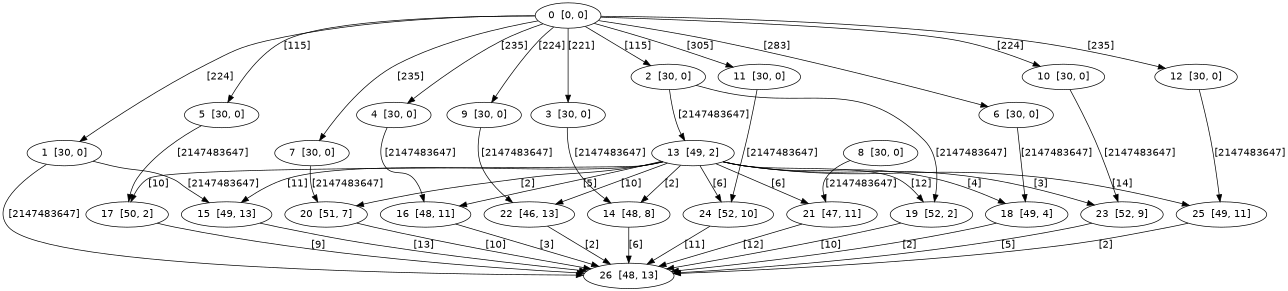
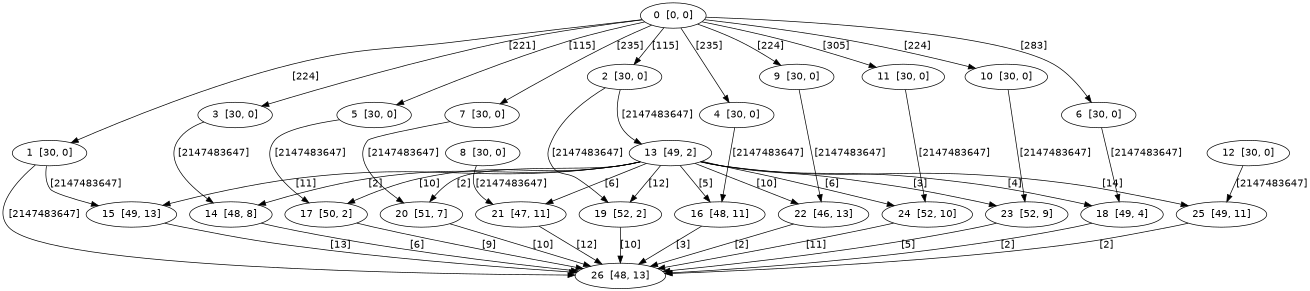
(881, 27) -> none
